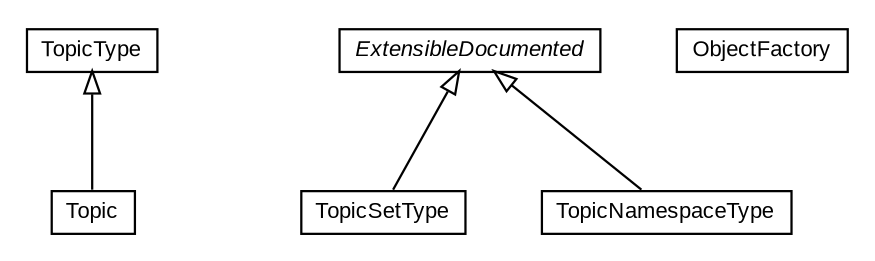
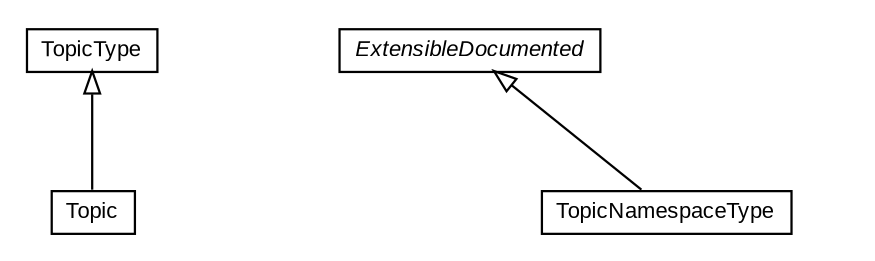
(762, 49) -> none
(382, 211) -> none
